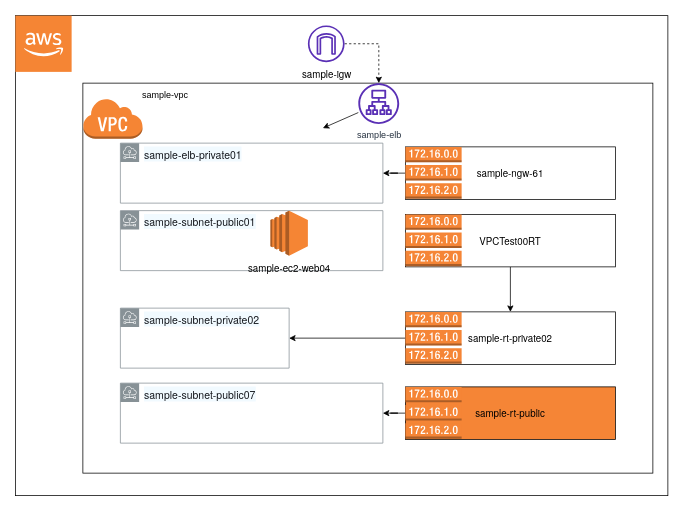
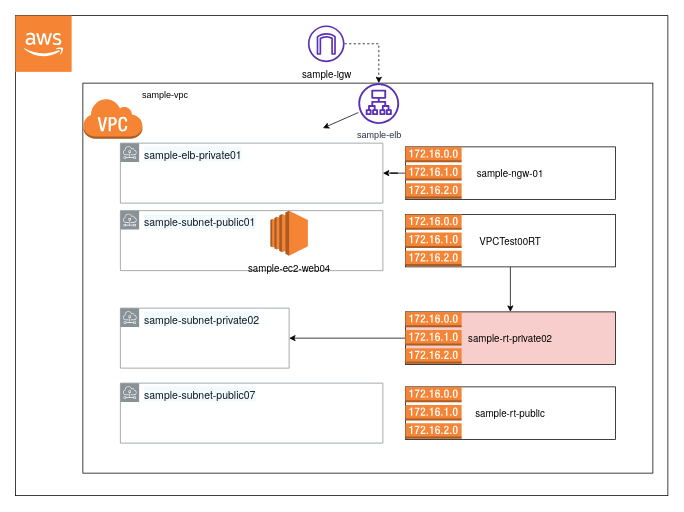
(510, 173) -> (510, 173)
(510, 338) -> (510, 338)
(395, 413) -> none
(510, 413) -> (510, 413)
